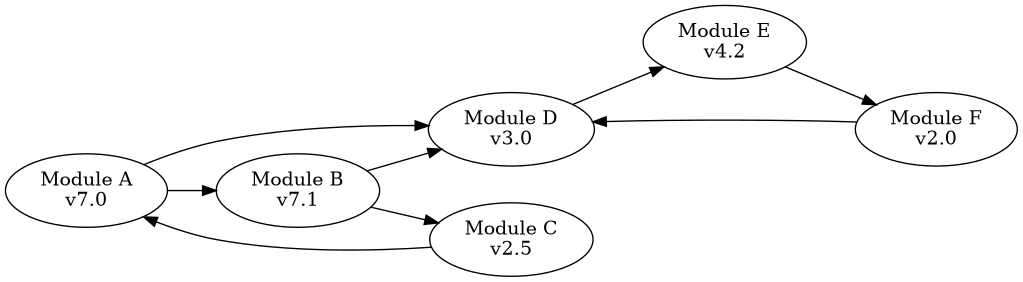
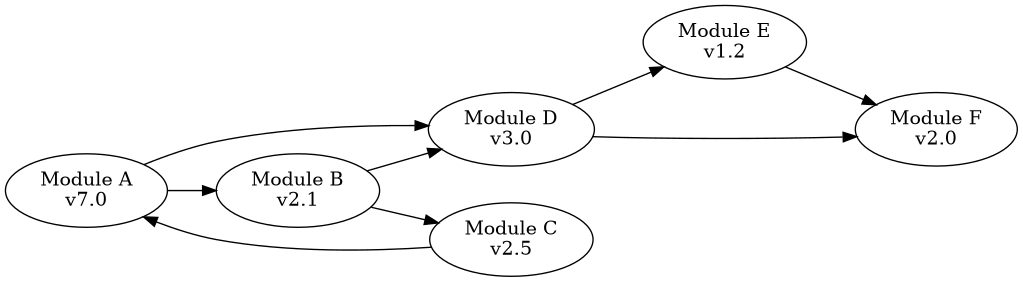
(725, 42) -> (725, 42)
(732, 120) -> (718, 138)
(298, 191) -> (298, 191)
